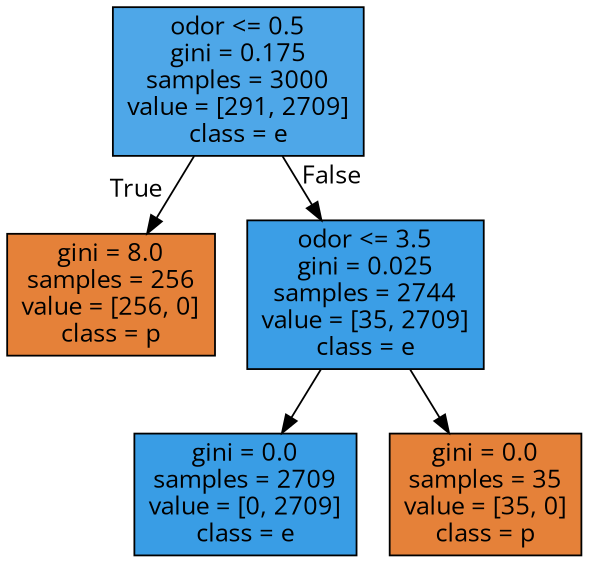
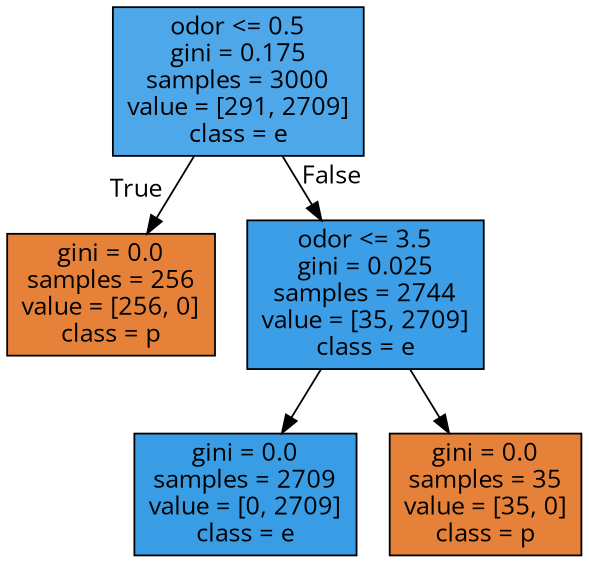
(111, 295) -> (111, 295)
